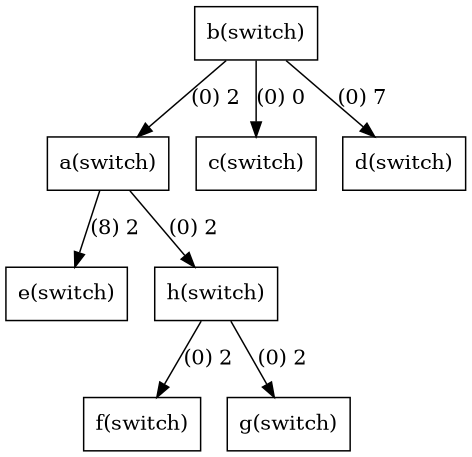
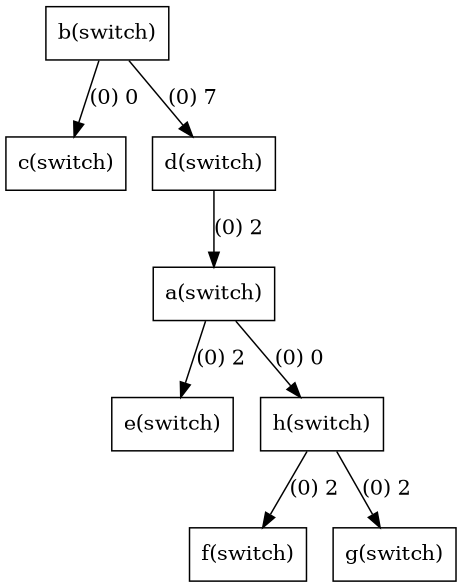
(188, 94) -> (214, 221)
(115, 229) -> (221, 359)
(194, 229) -> (300, 359)
